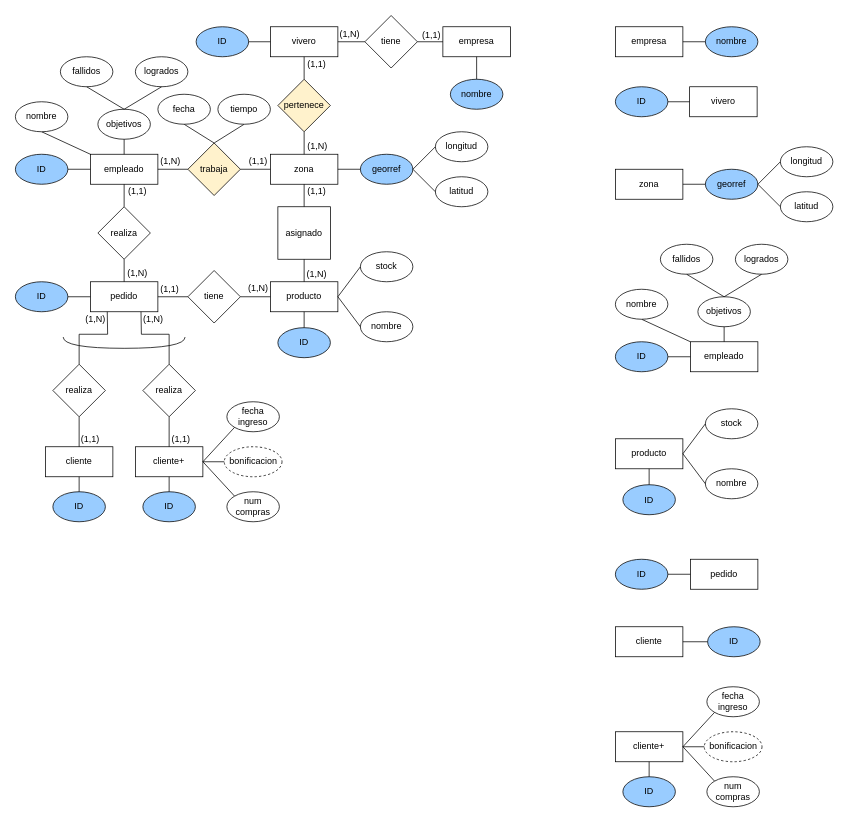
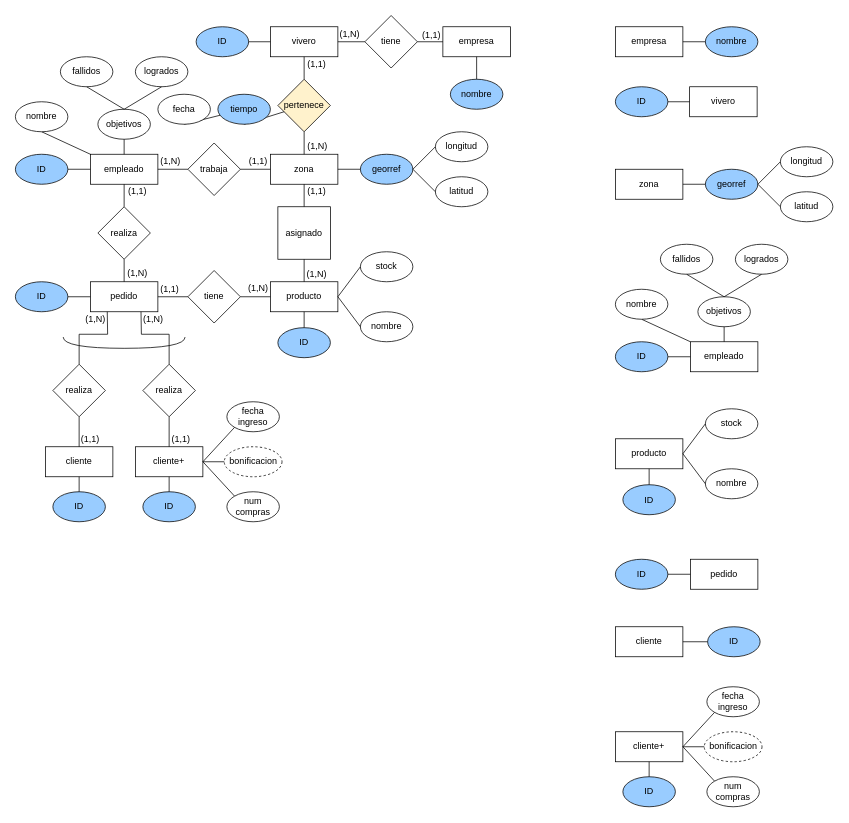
(244, 109) -> (244, 109)
(199, 133) -> (210, 118)
(230, 133) -> (264, 118)
(214, 169) -> (214, 169)
